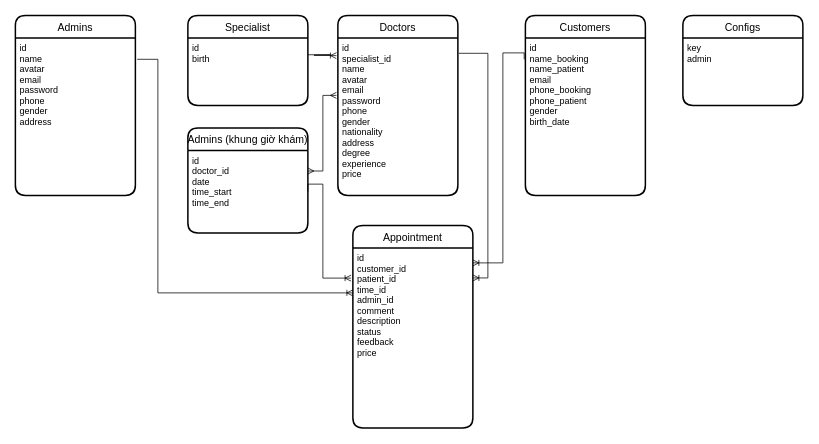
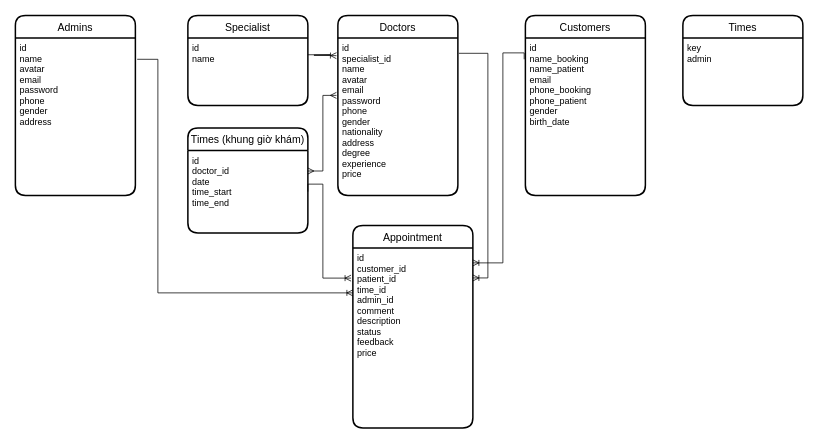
(743, 27) -> (743, 27)
(196, 48) -> (196, 48)
(248, 140) -> (248, 140)
